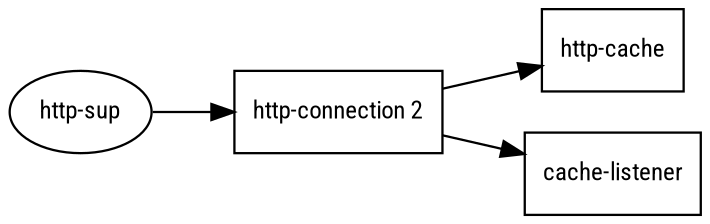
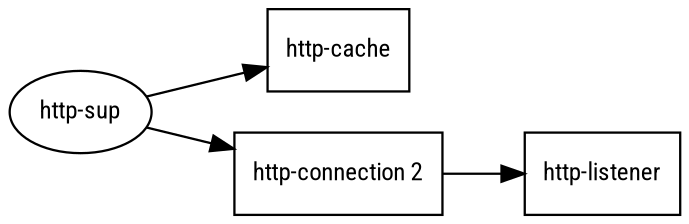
(481, 80) -> (195, 85)
(613, 174) -> (602, 174)
